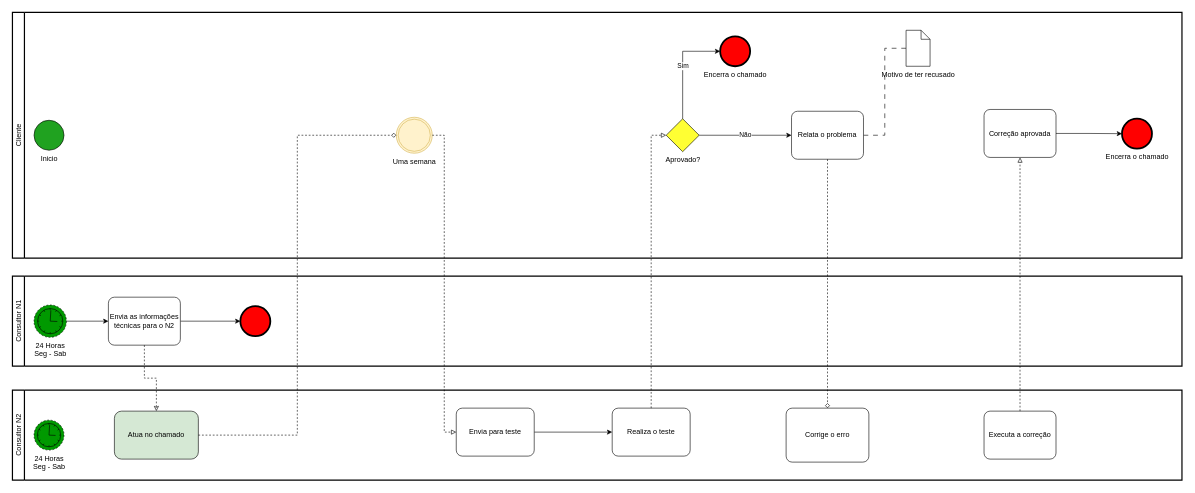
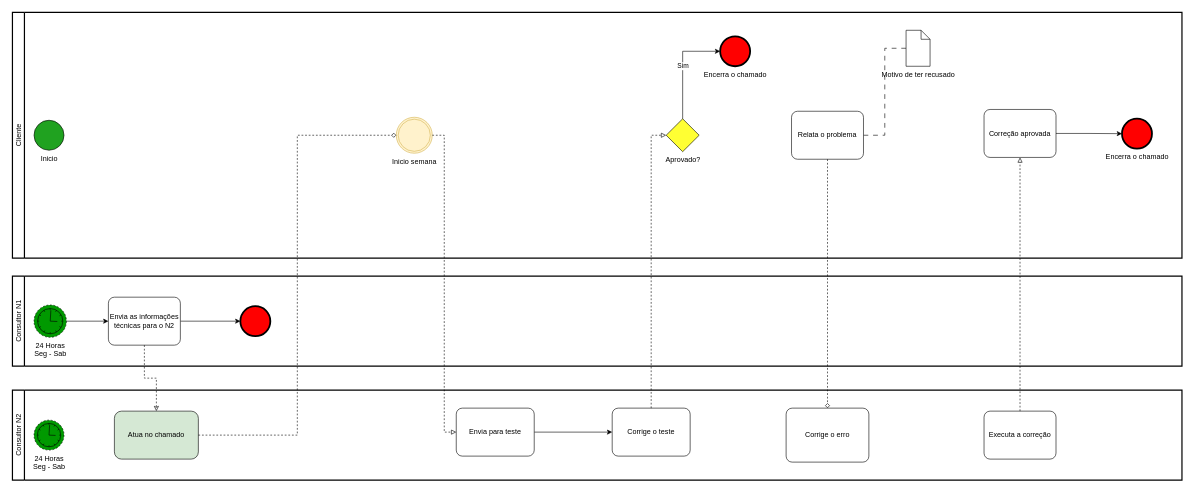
(745, 135) -> none
(415, 162) -> (415, 162)
(651, 432) -> (651, 432)
